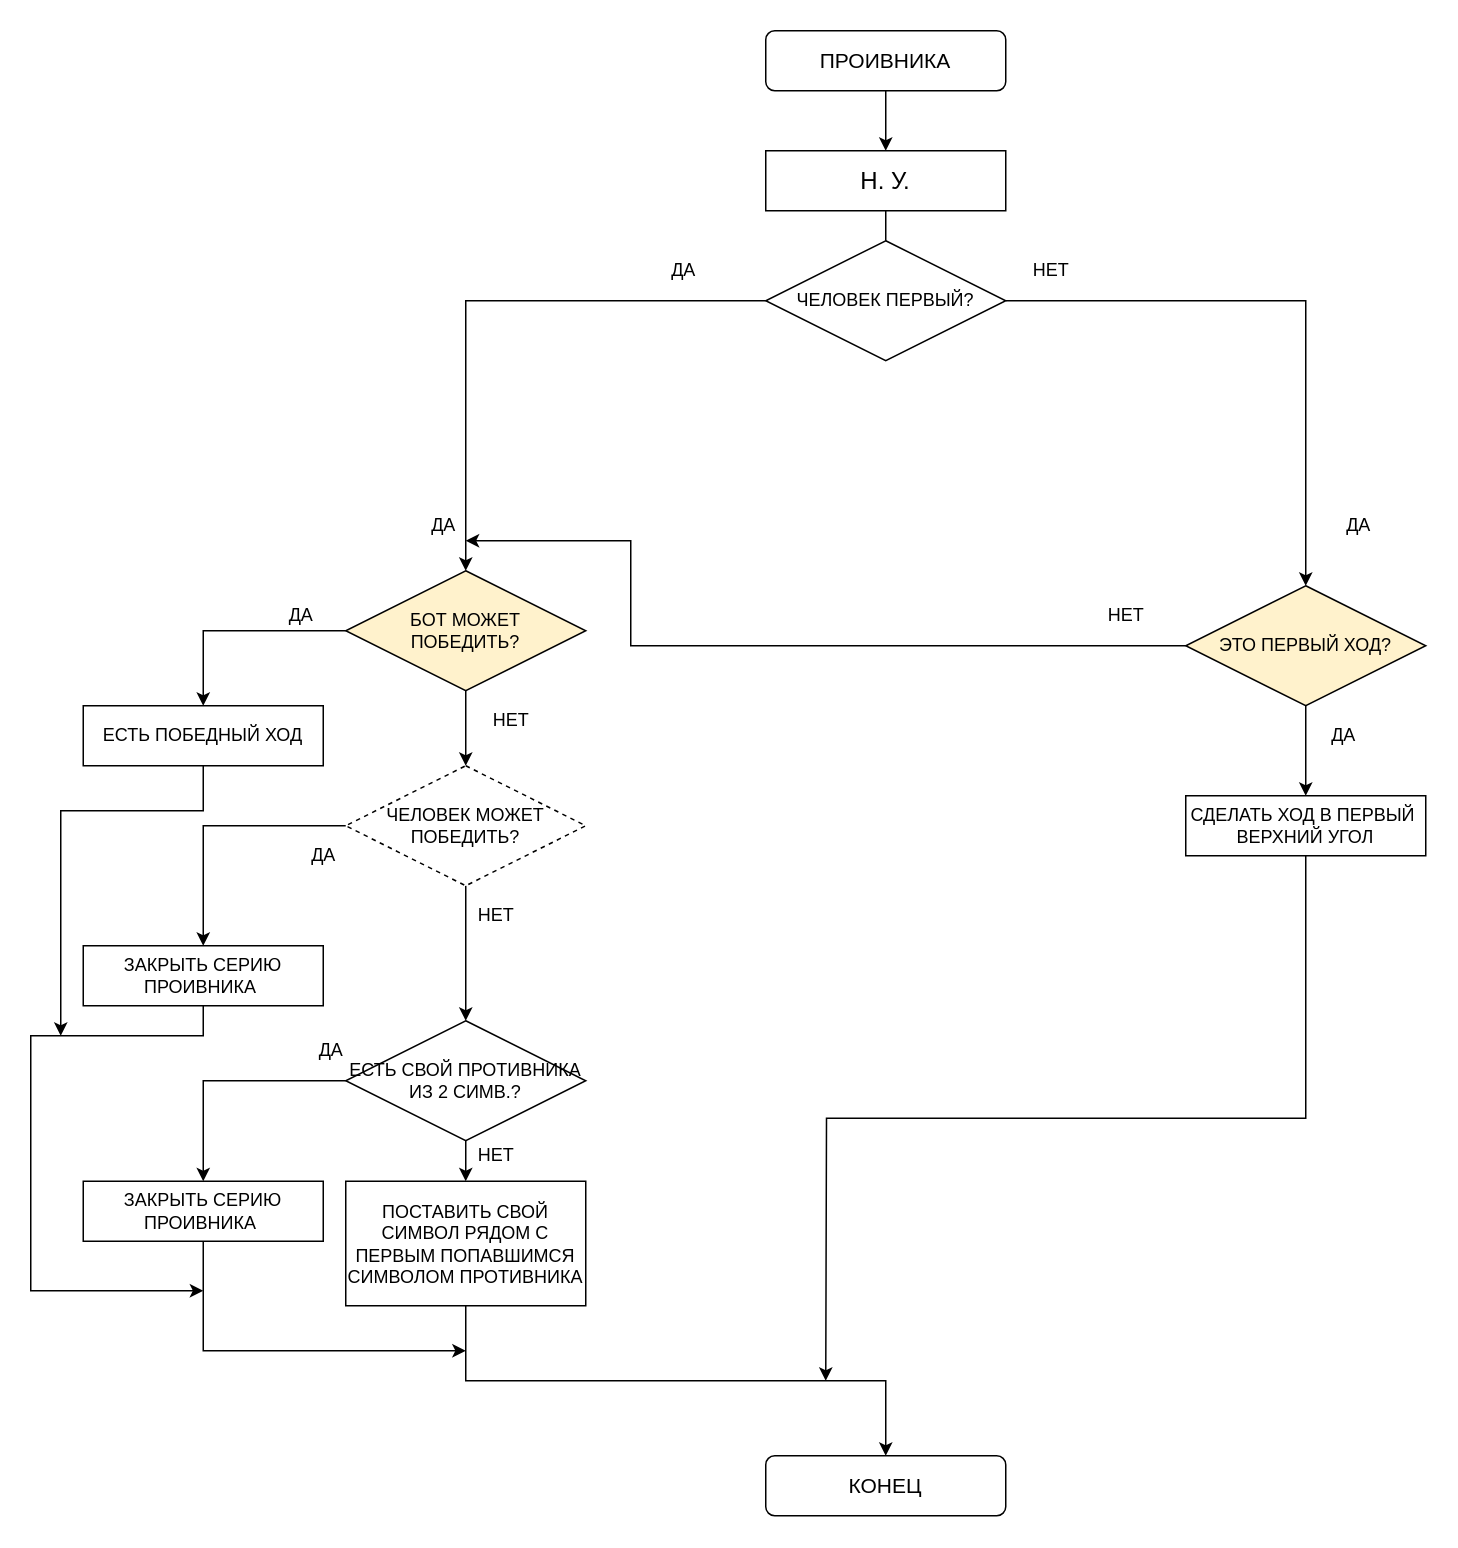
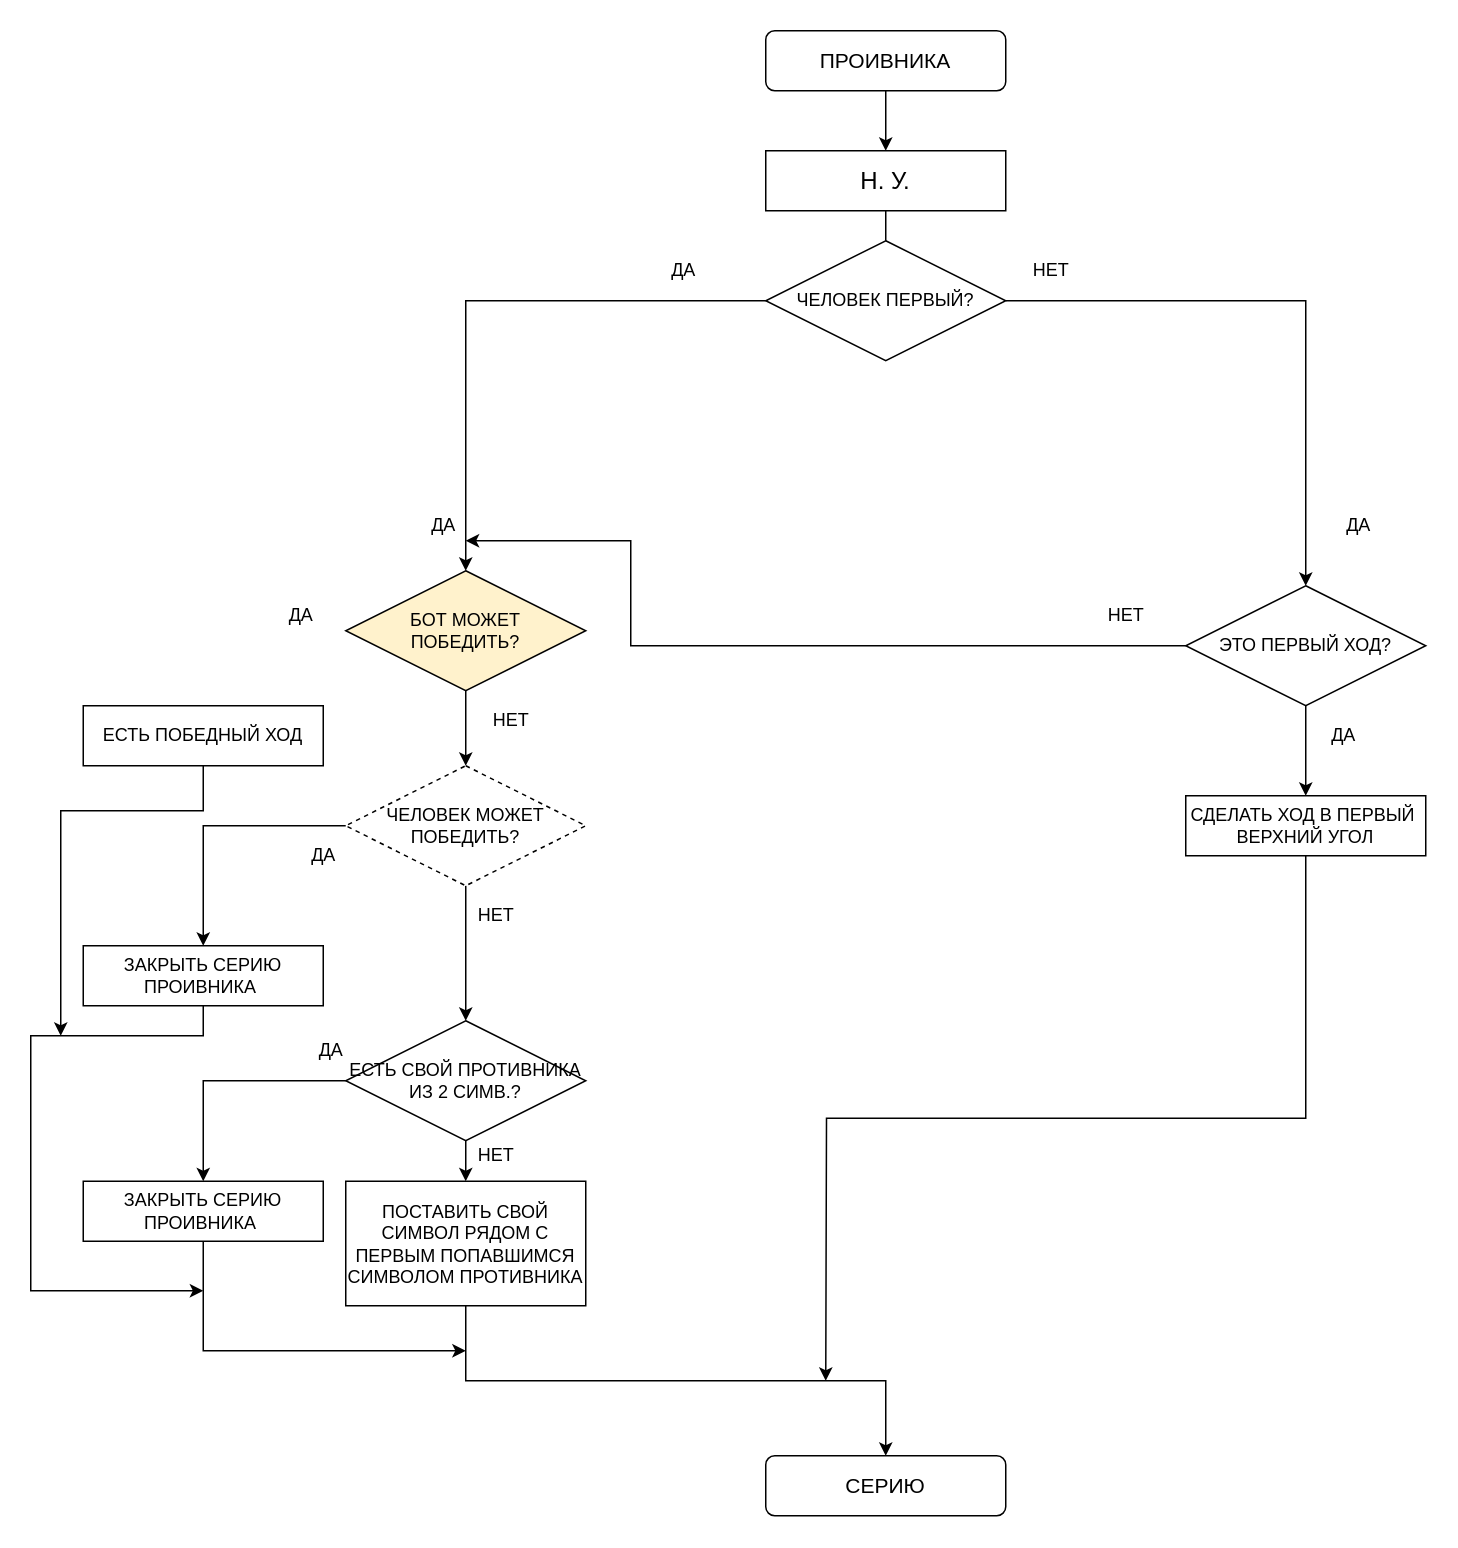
(242, 631) -> none
(1306, 646) -> (1306, 646)
(886, 1486) -> (886, 1486)
